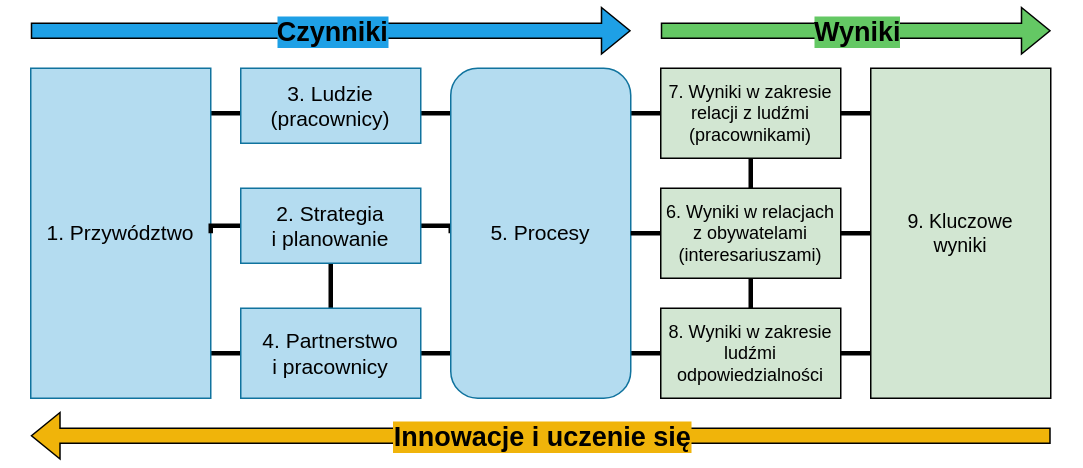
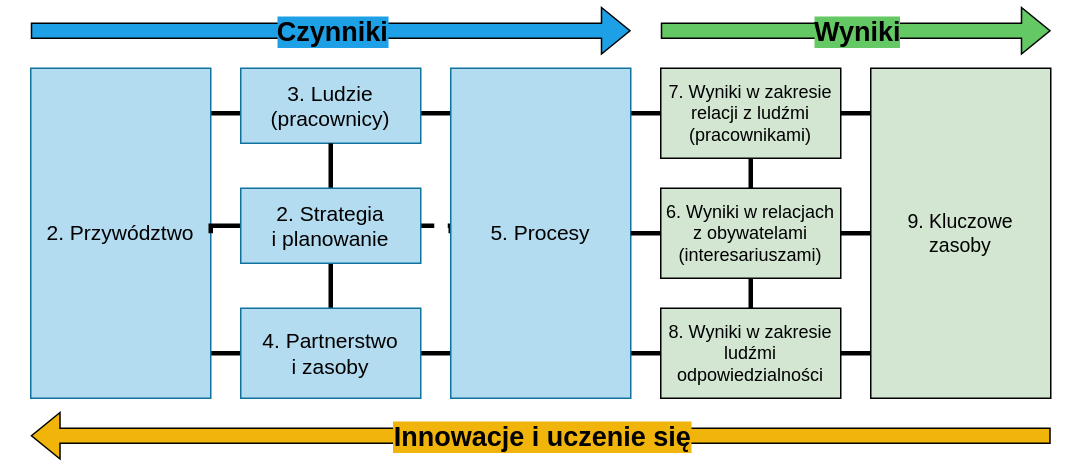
none -> (331, 165)
(440, 226) -> (440, 226)
(121, 233) -> (121, 233)
(541, 233) -> (541, 233)
(961, 233) -> (961, 233)
(331, 353) -> (331, 353)
